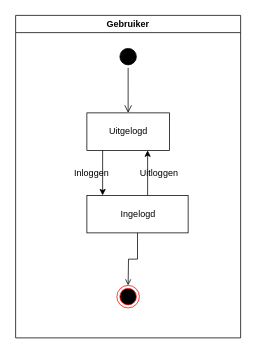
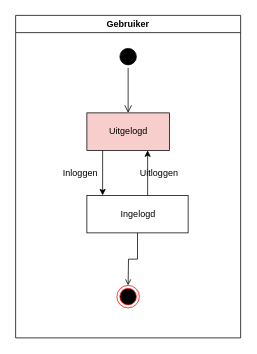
(128, 132) -> (128, 132)
(91, 173) -> (80, 173)
